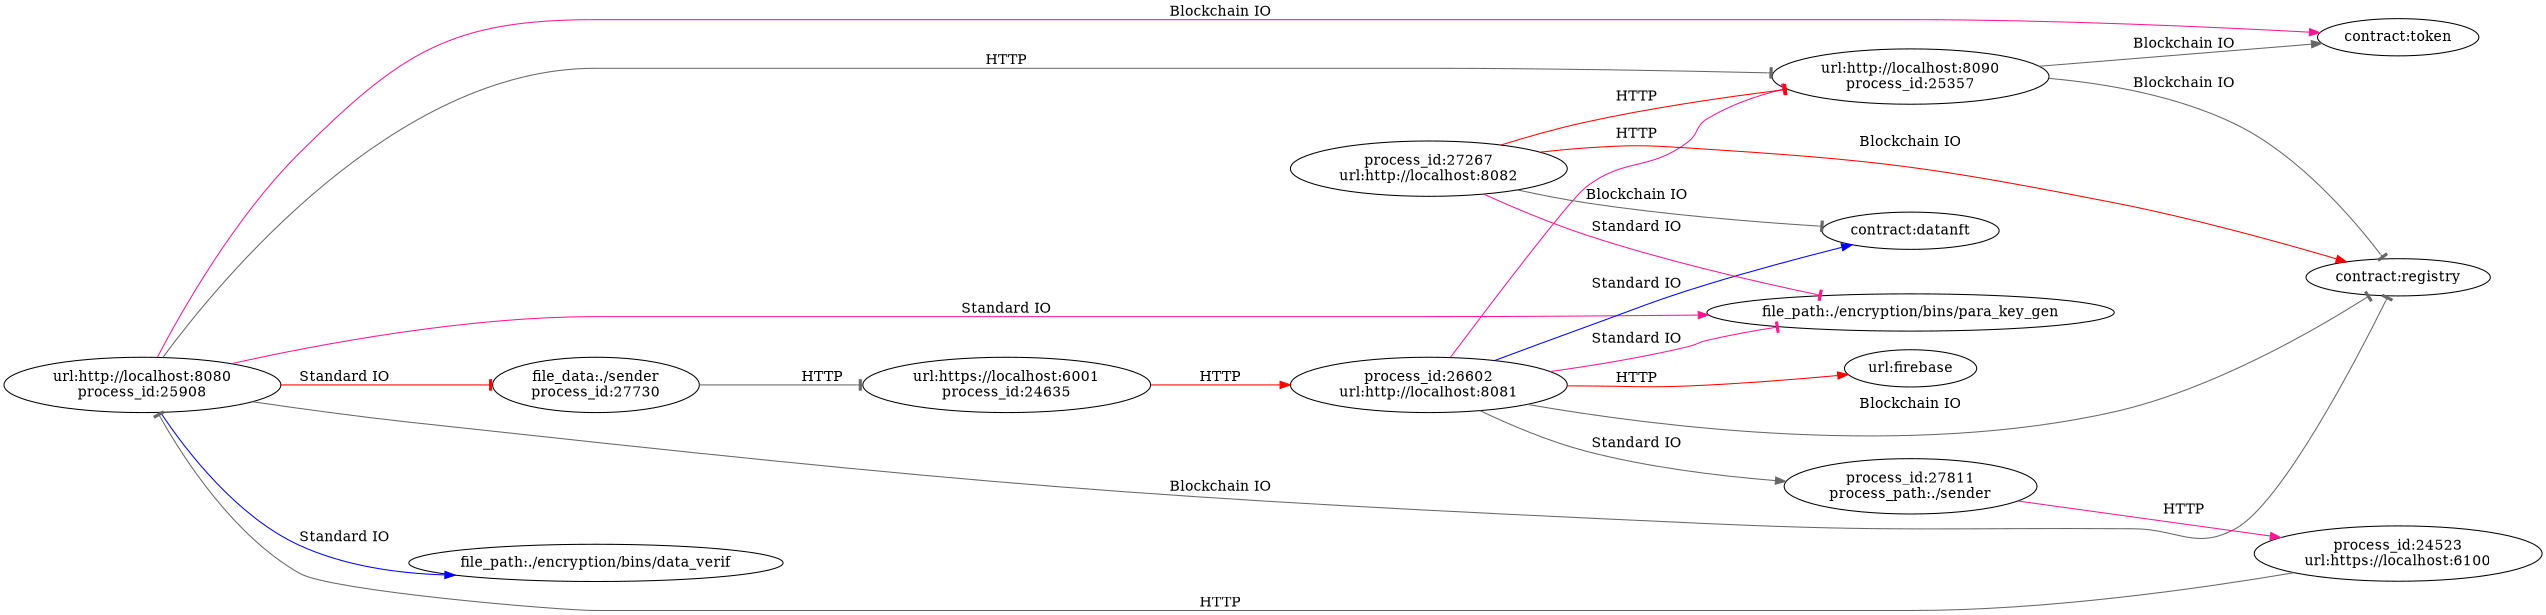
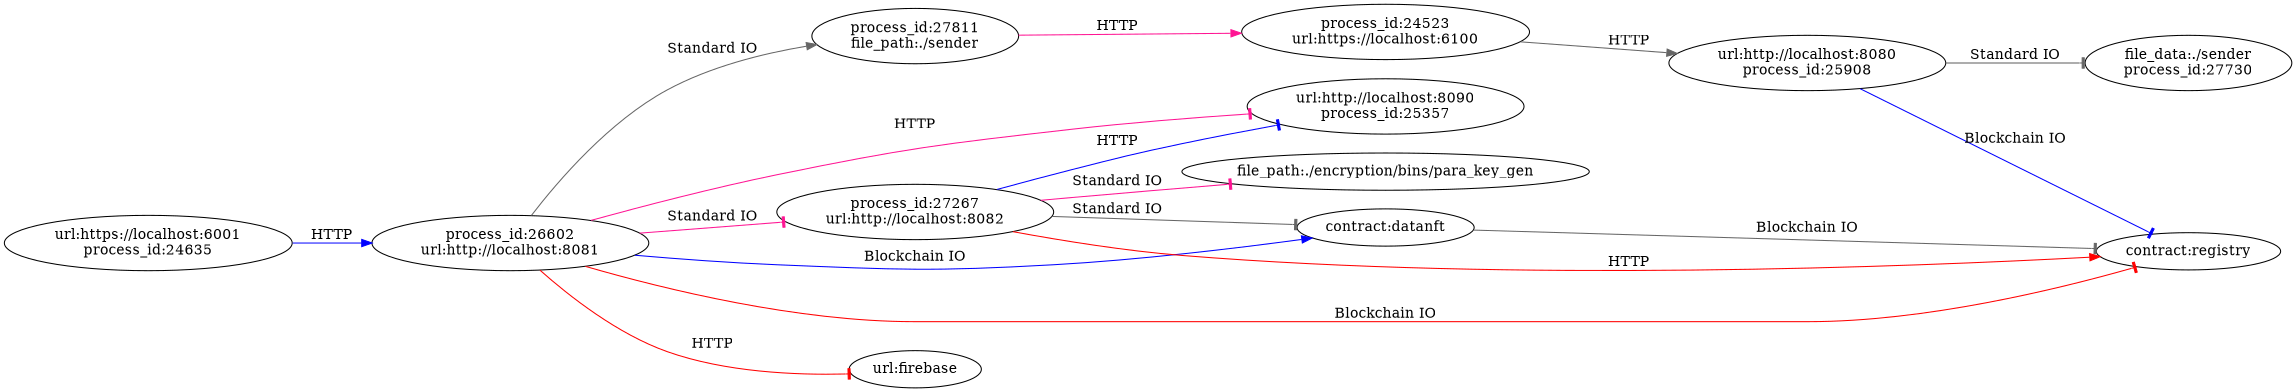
(2398, 37) -> none
(913, 68) -> none
(1640, 111) -> (1135, 154)
(2237, 125) -> (1783, 239)
(1911, 142) -> (1629, 262)
(1637, 195) -> (1118, 209)
(1637, 284) -> (915, 257)
(963, 317) -> none
(1663, 352) -> (710, 228)
(384, 385) -> (2013, 63)
(778, 385) -> none
(1215, 385) -> (327, 243)
(1703, 385) -> (681, 356)
(1959, 433) -> (1358, 322)
(1911, 486) -> (915, 36)
(1381, 508) -> (2004, 160)
(596, 563) -> none
(1191, 610) -> (1594, 47)
